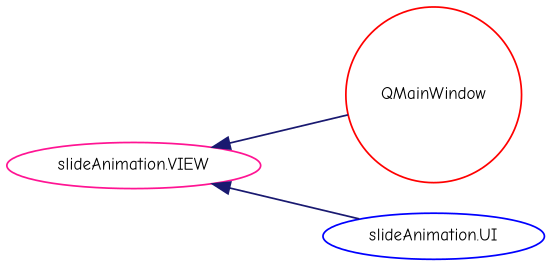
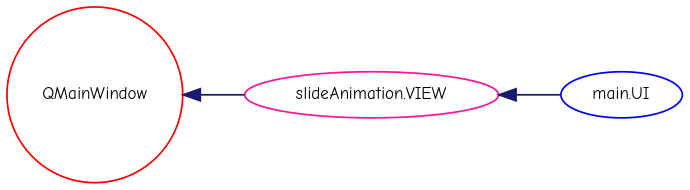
(289, 129) -> (222, 95)
(434, 236) -> (622, 95)
